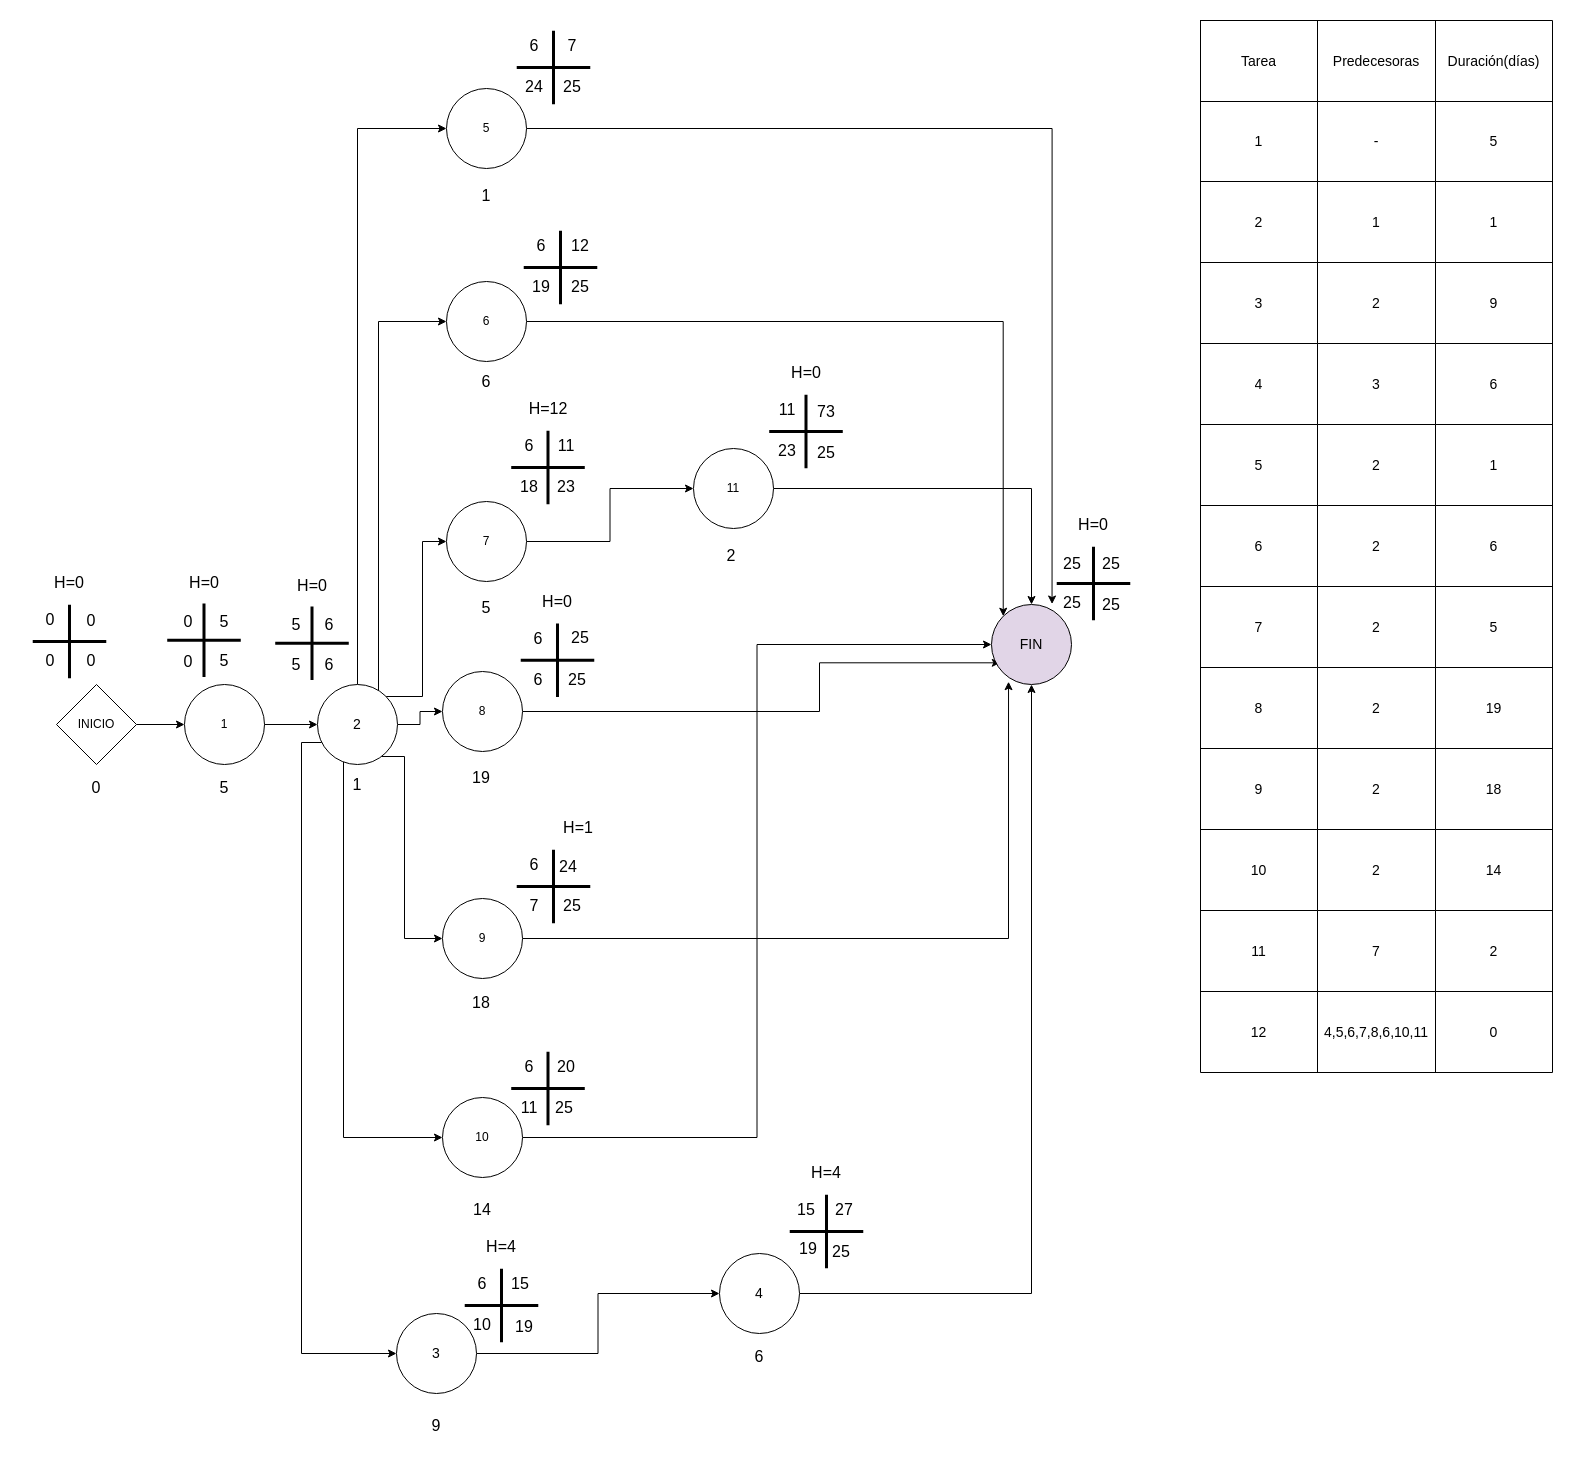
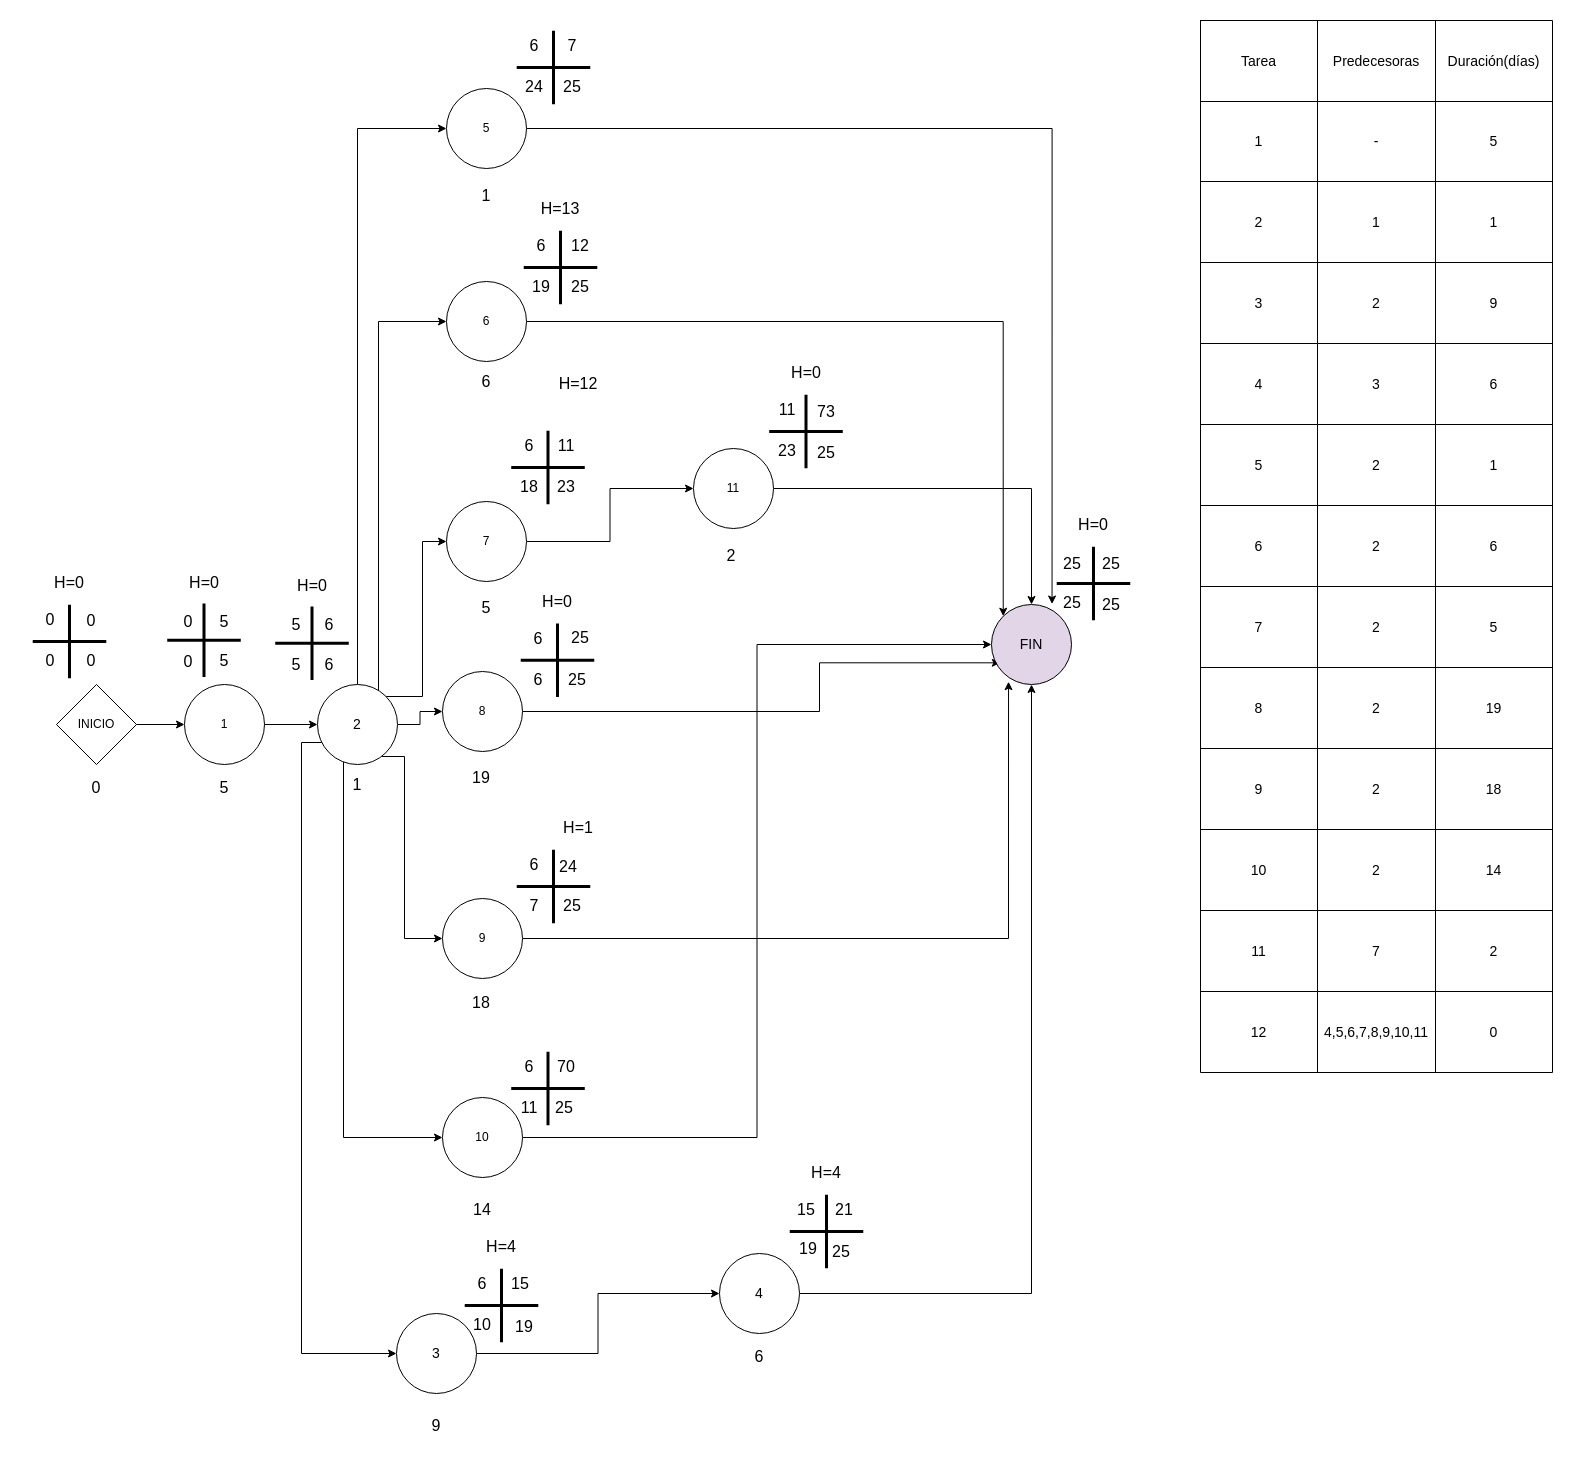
none -> (561, 209)
(548, 409) -> (578, 384)
(1377, 1033) -> (1377, 1033)
(567, 1067) -> (567, 1067)
(845, 1210) -> (845, 1210)
